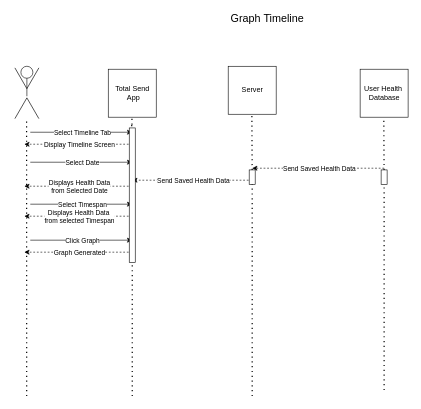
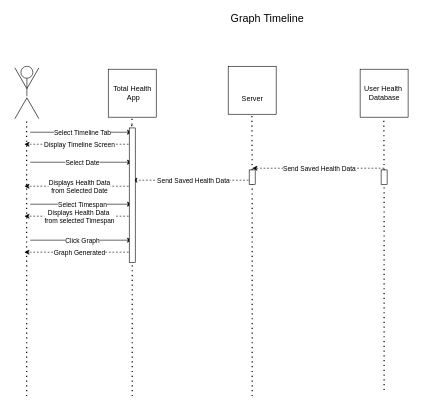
(252, 90) -> (252, 99)
(133, 93) -> (133, 93)
